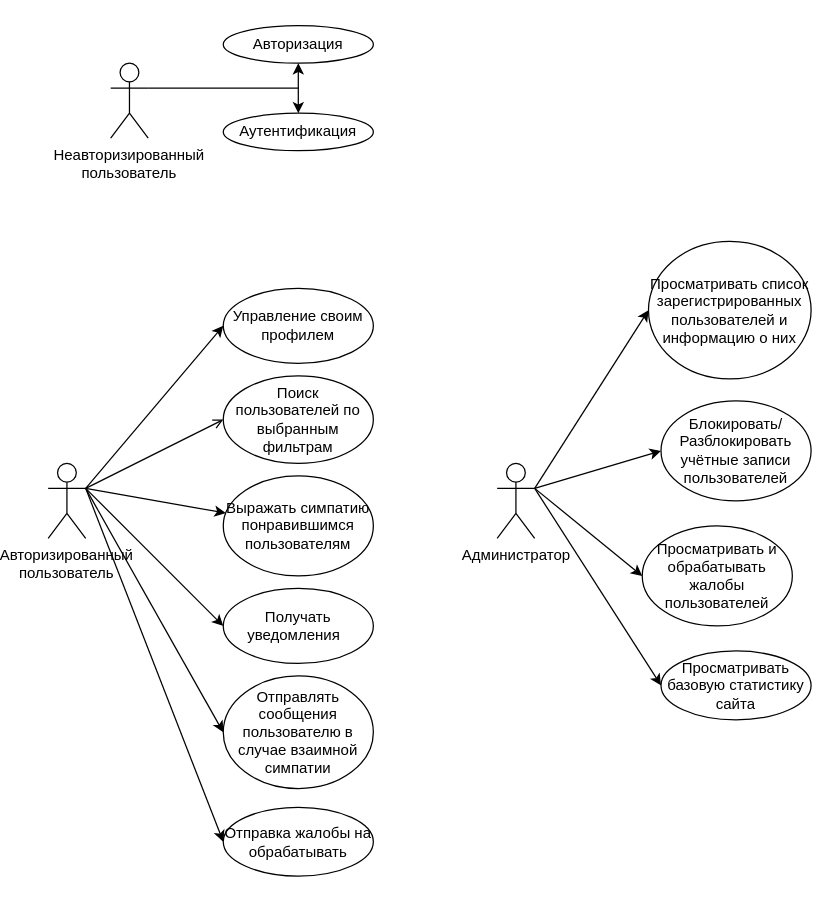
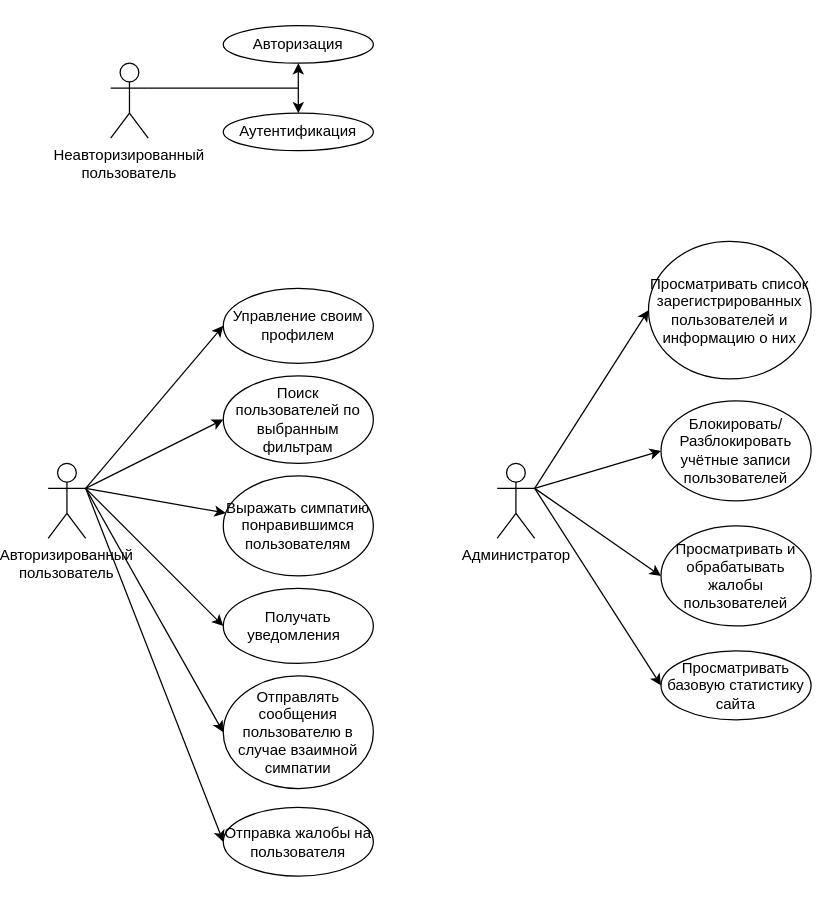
(216, 423) -> (214, 424)
(717, 576) -> (736, 576)
(298, 842) -> (298, 842)
